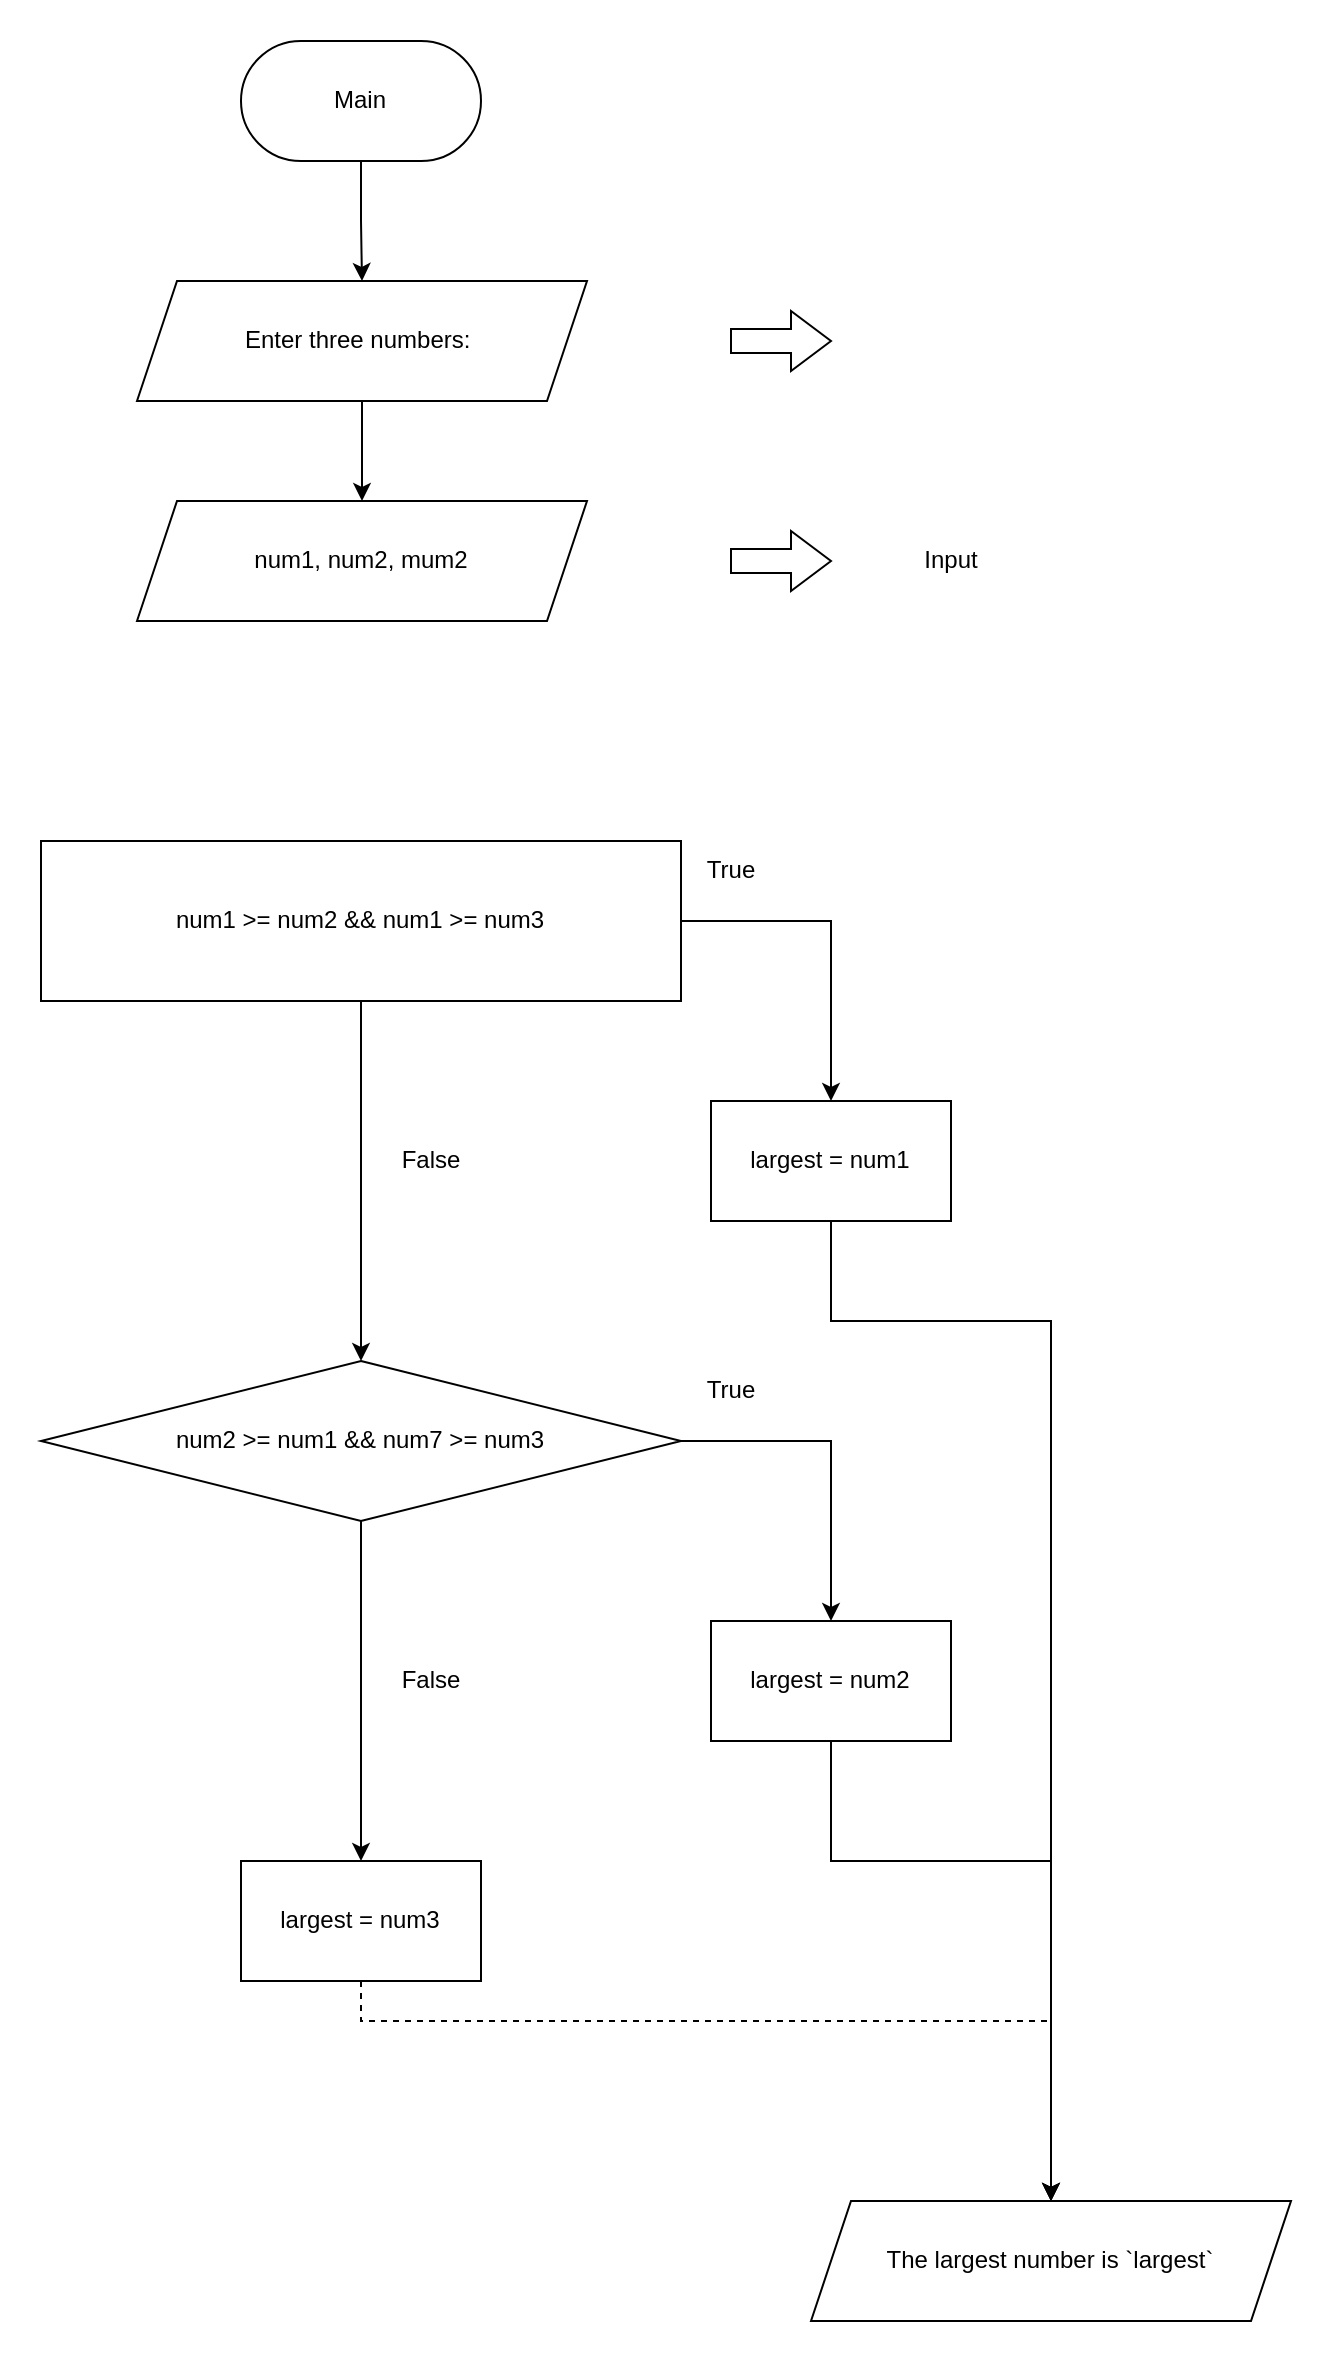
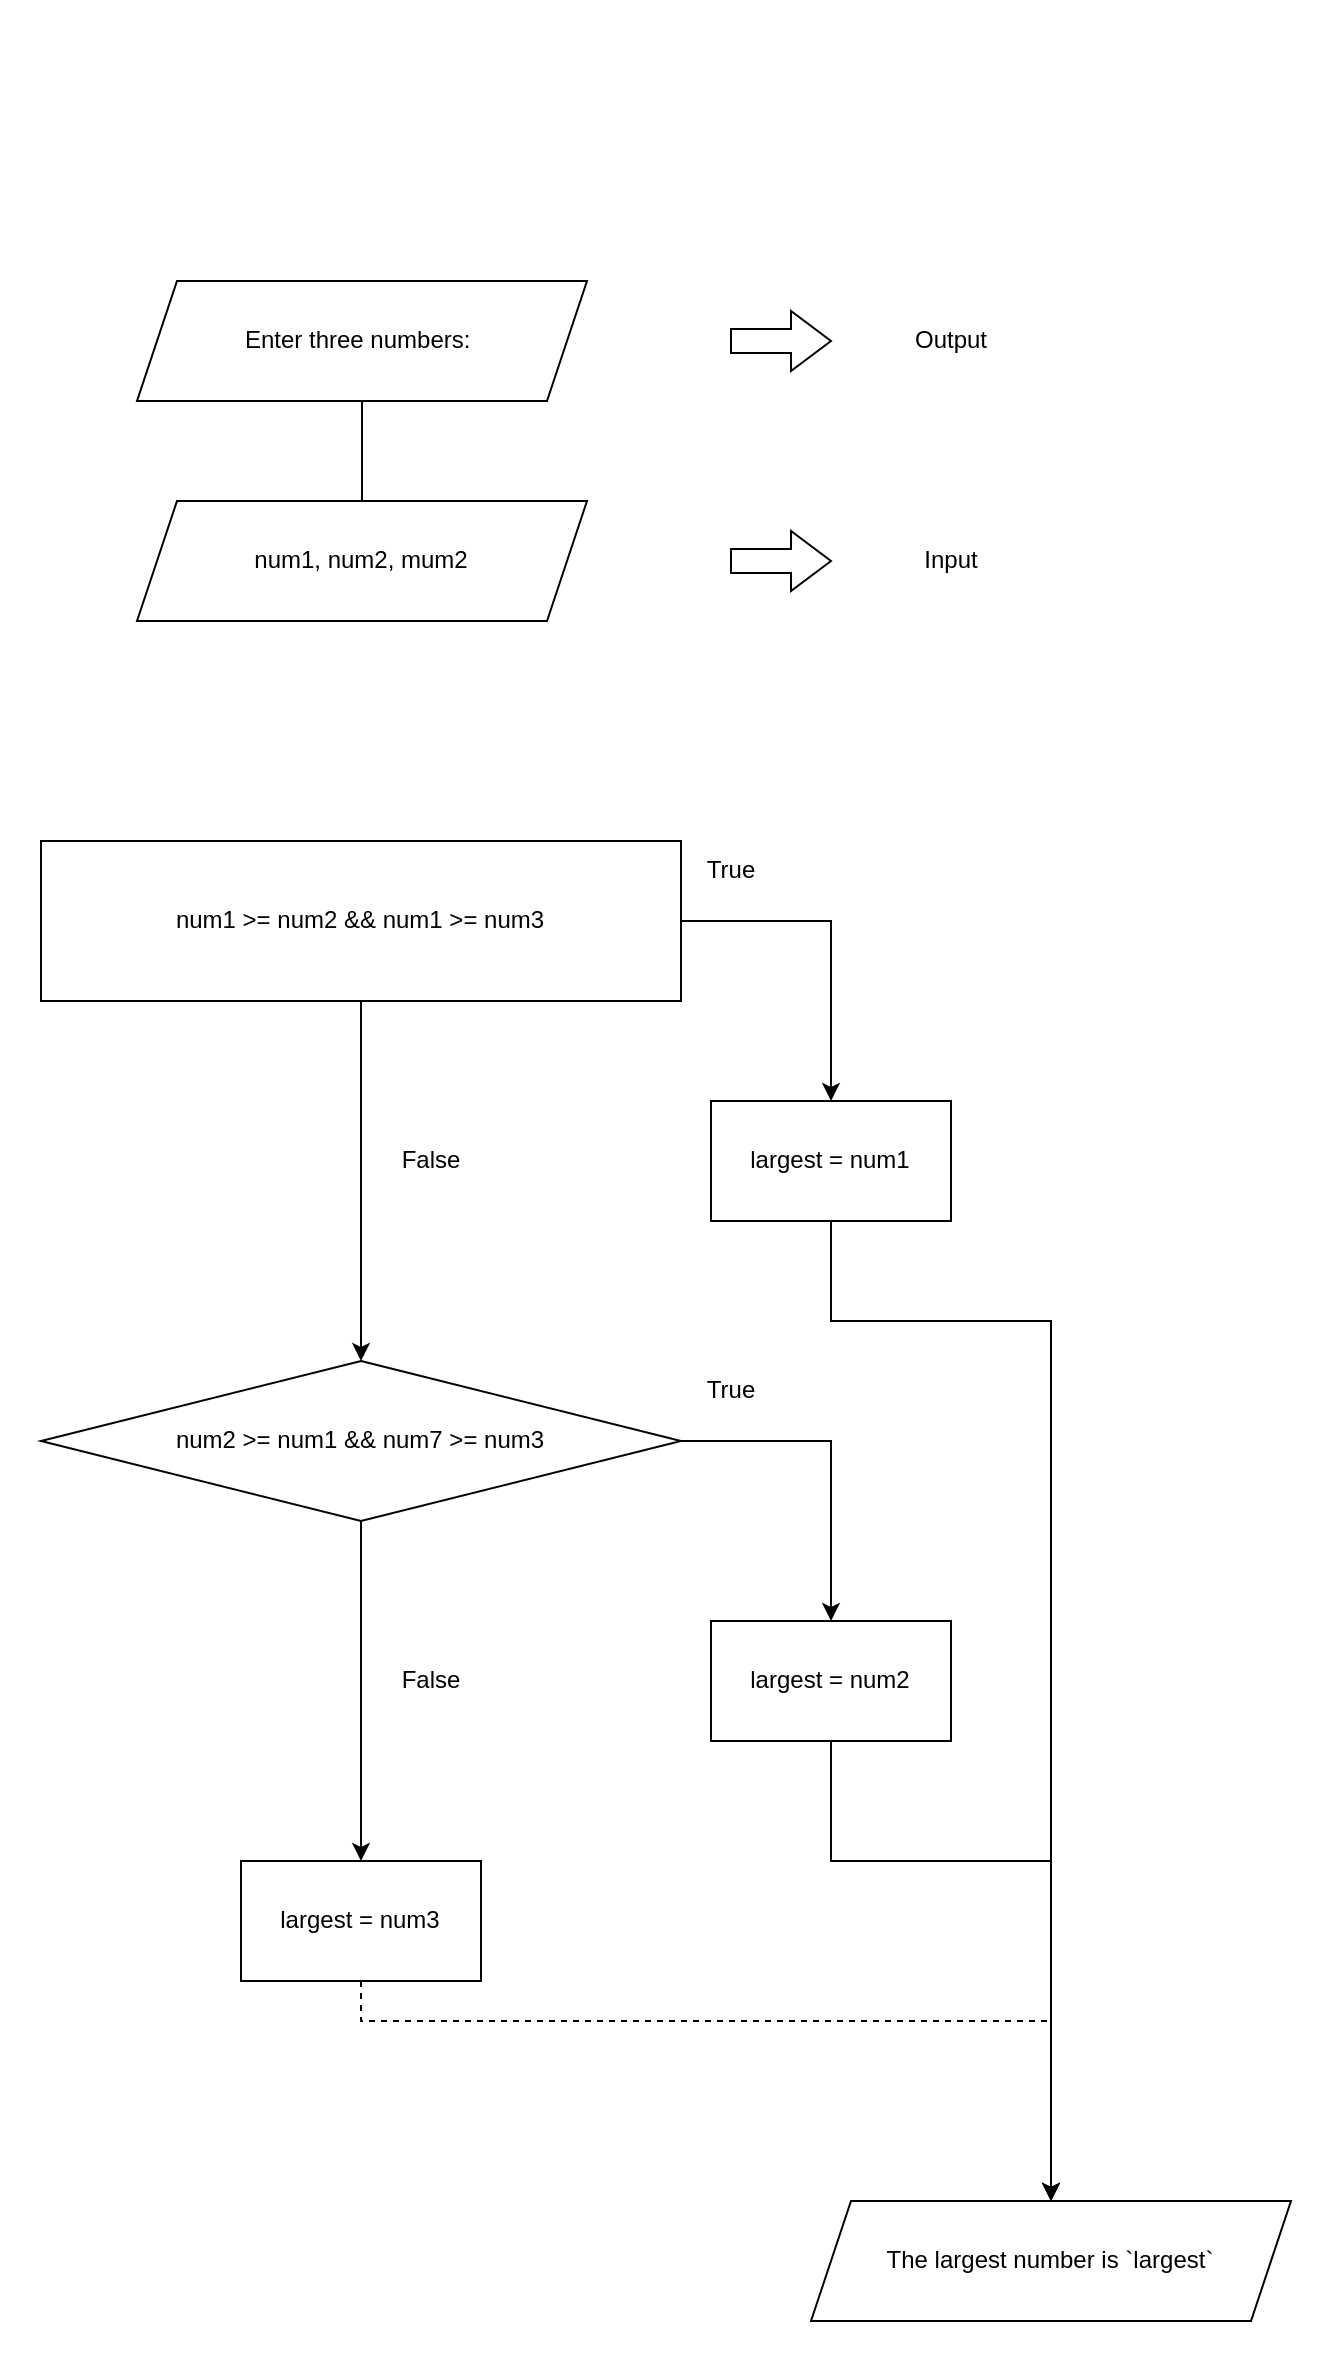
(361, 101) -> none
(361, 214) -> none
none -> (951, 341)
(362, 486) -> (362, 491)
